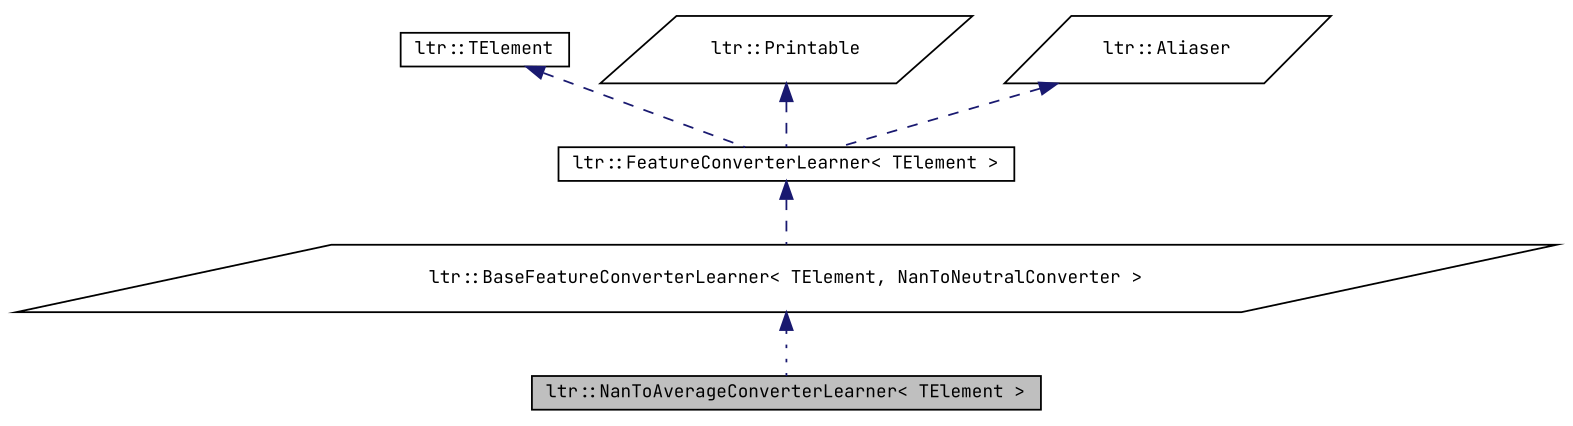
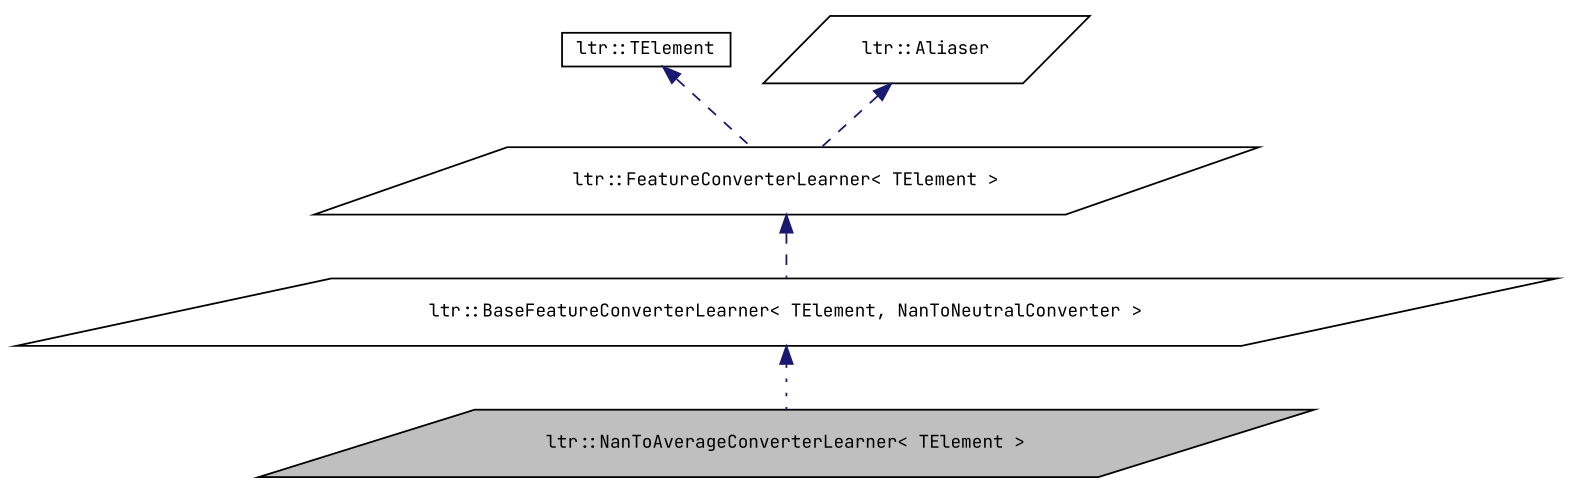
(786, 50) -> none
(786, 164) -> (786, 181)
(786, 393) -> (786, 443)
